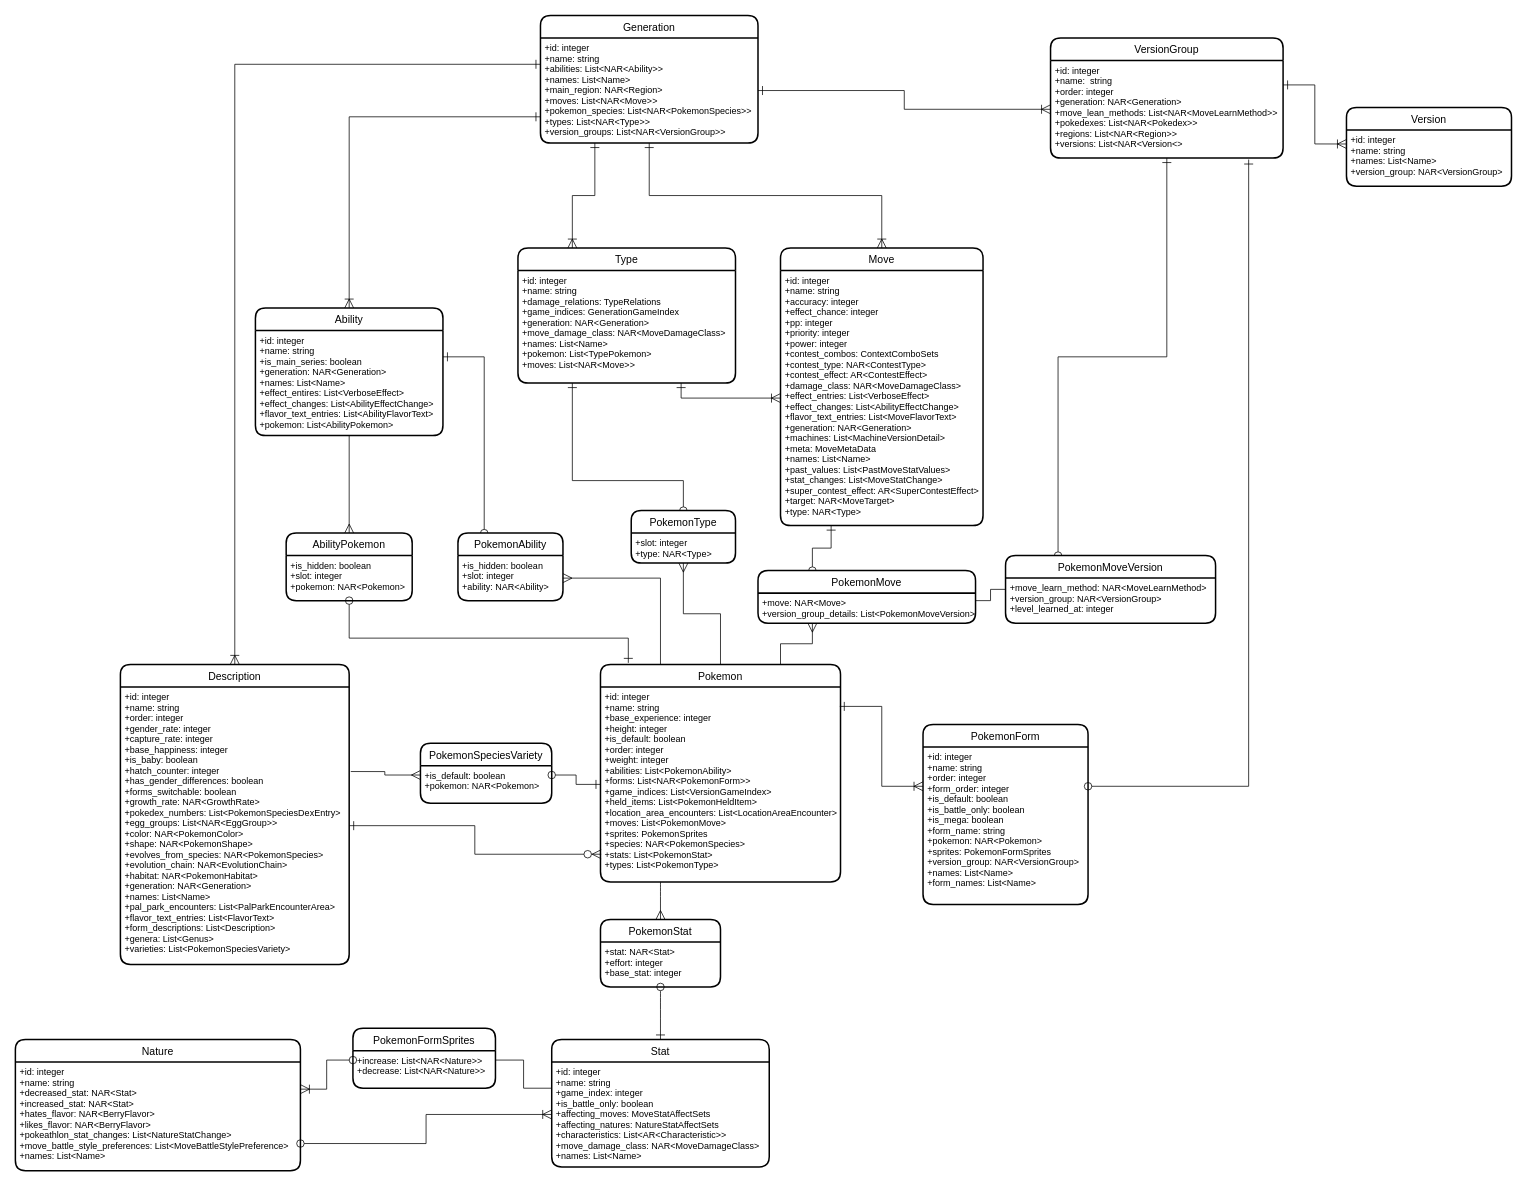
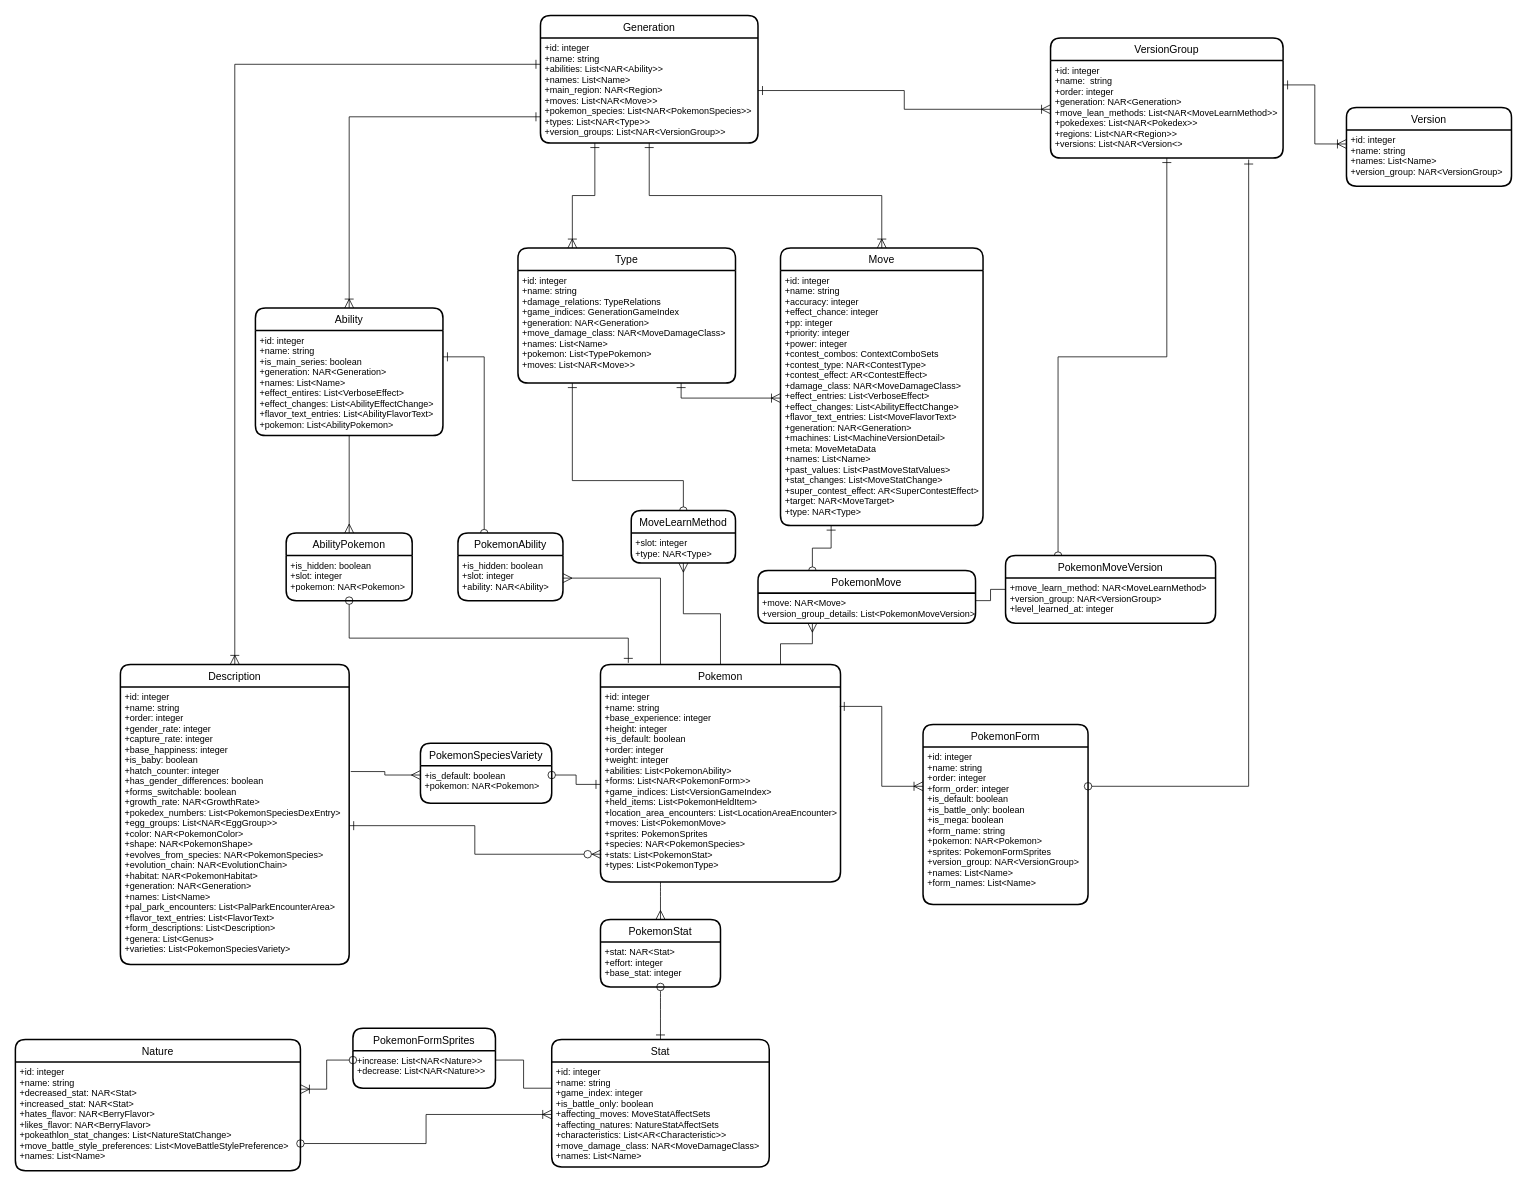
(683, 522) -> (683, 522)
